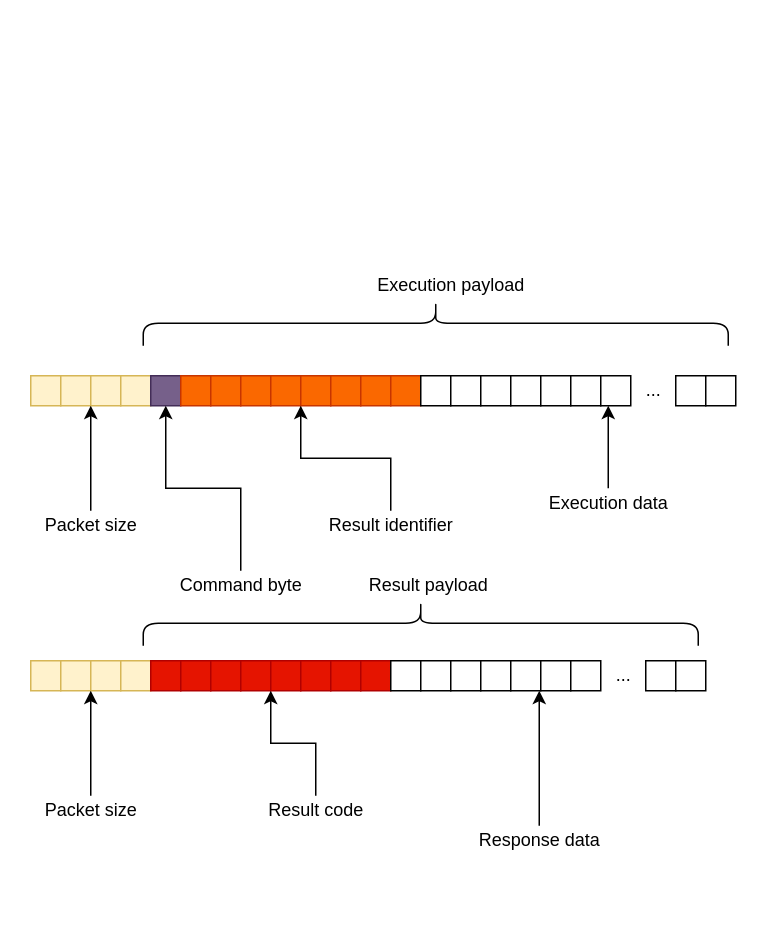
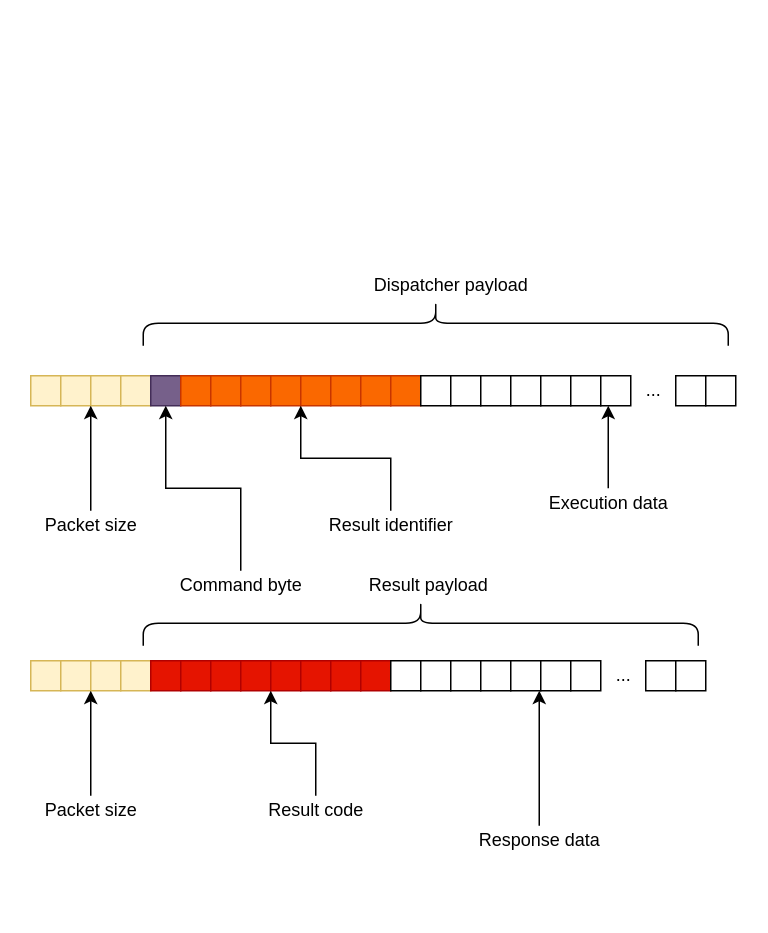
(452, 286) -> (452, 286)
